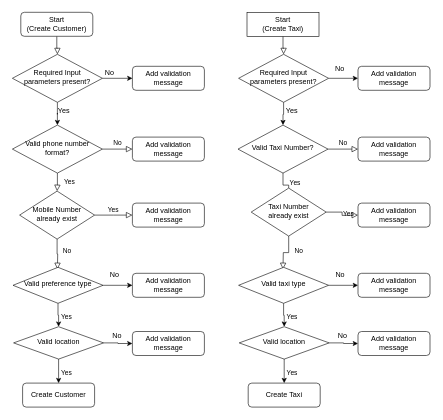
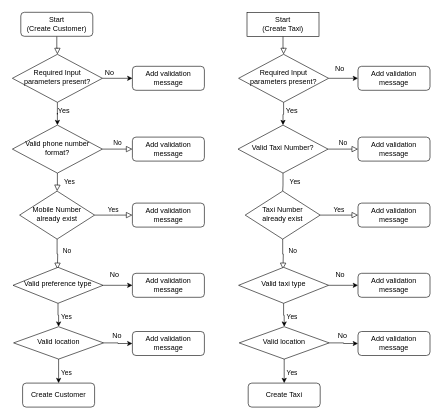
(289, 212) -> (283, 215)
